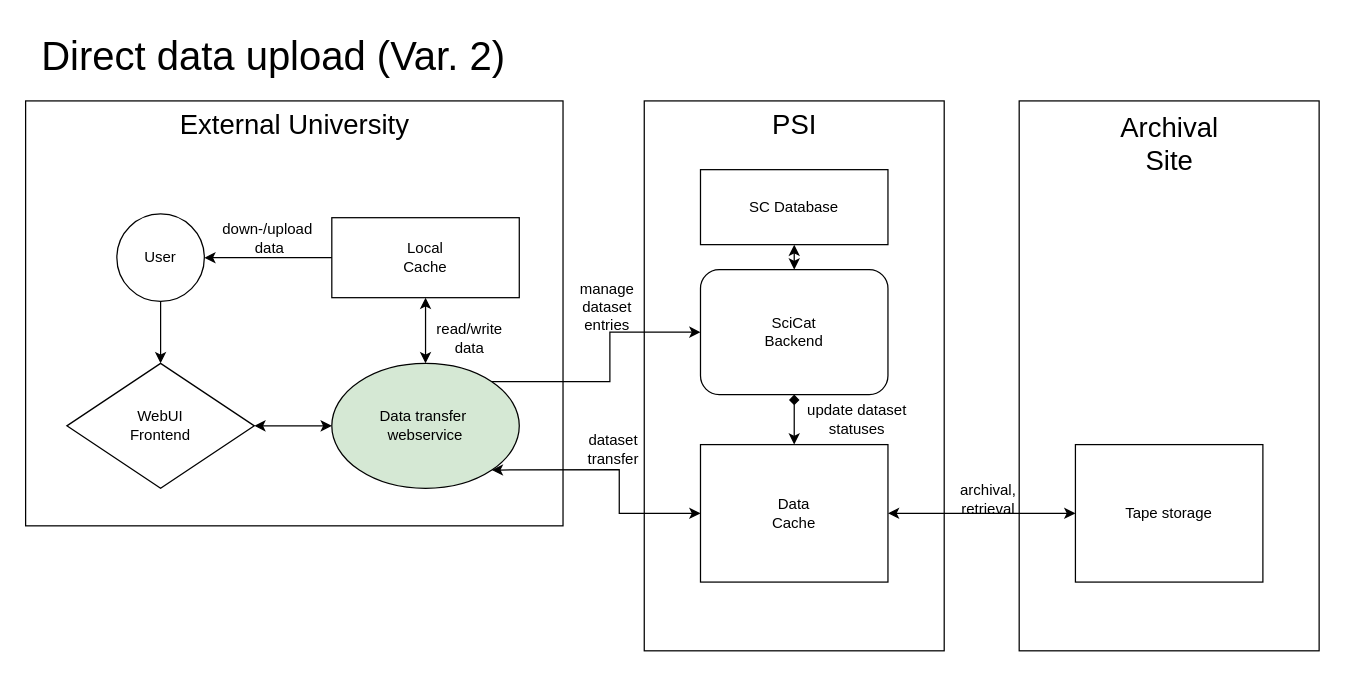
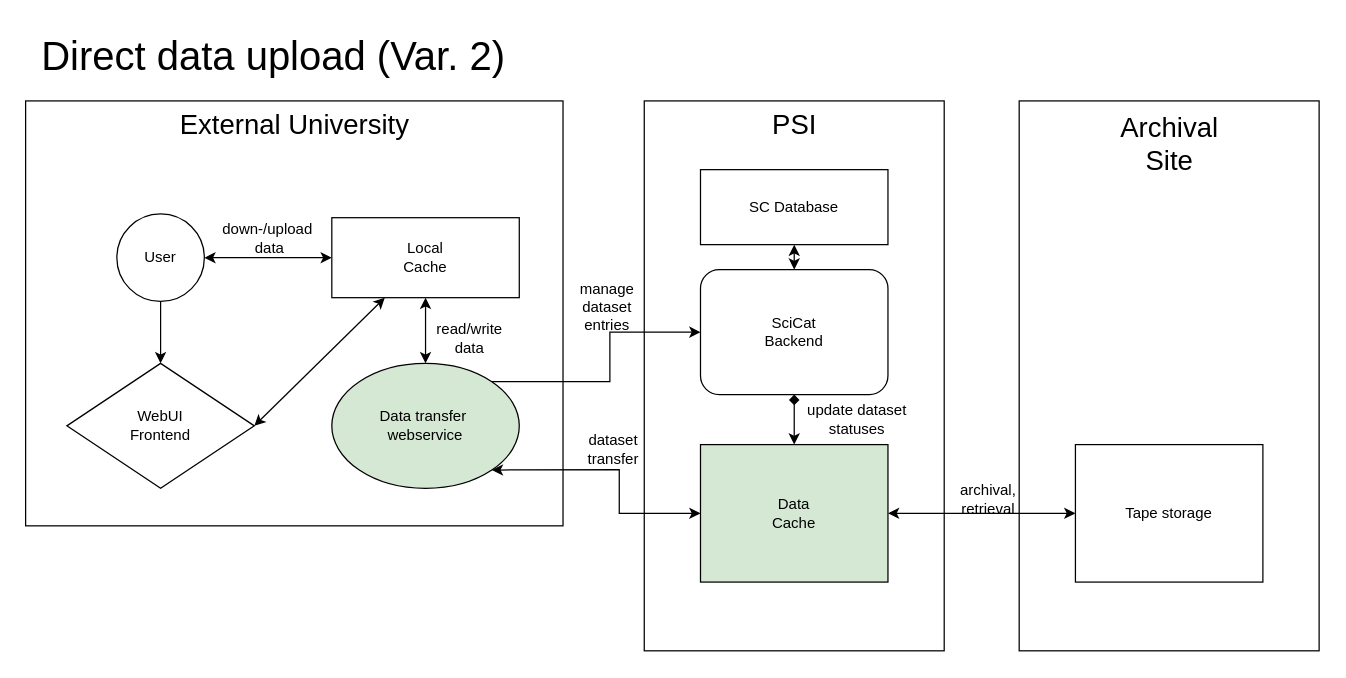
(325, 257) -> (322, 257)
(293, 426) -> (319, 362)
(794, 513) -> (794, 513)
